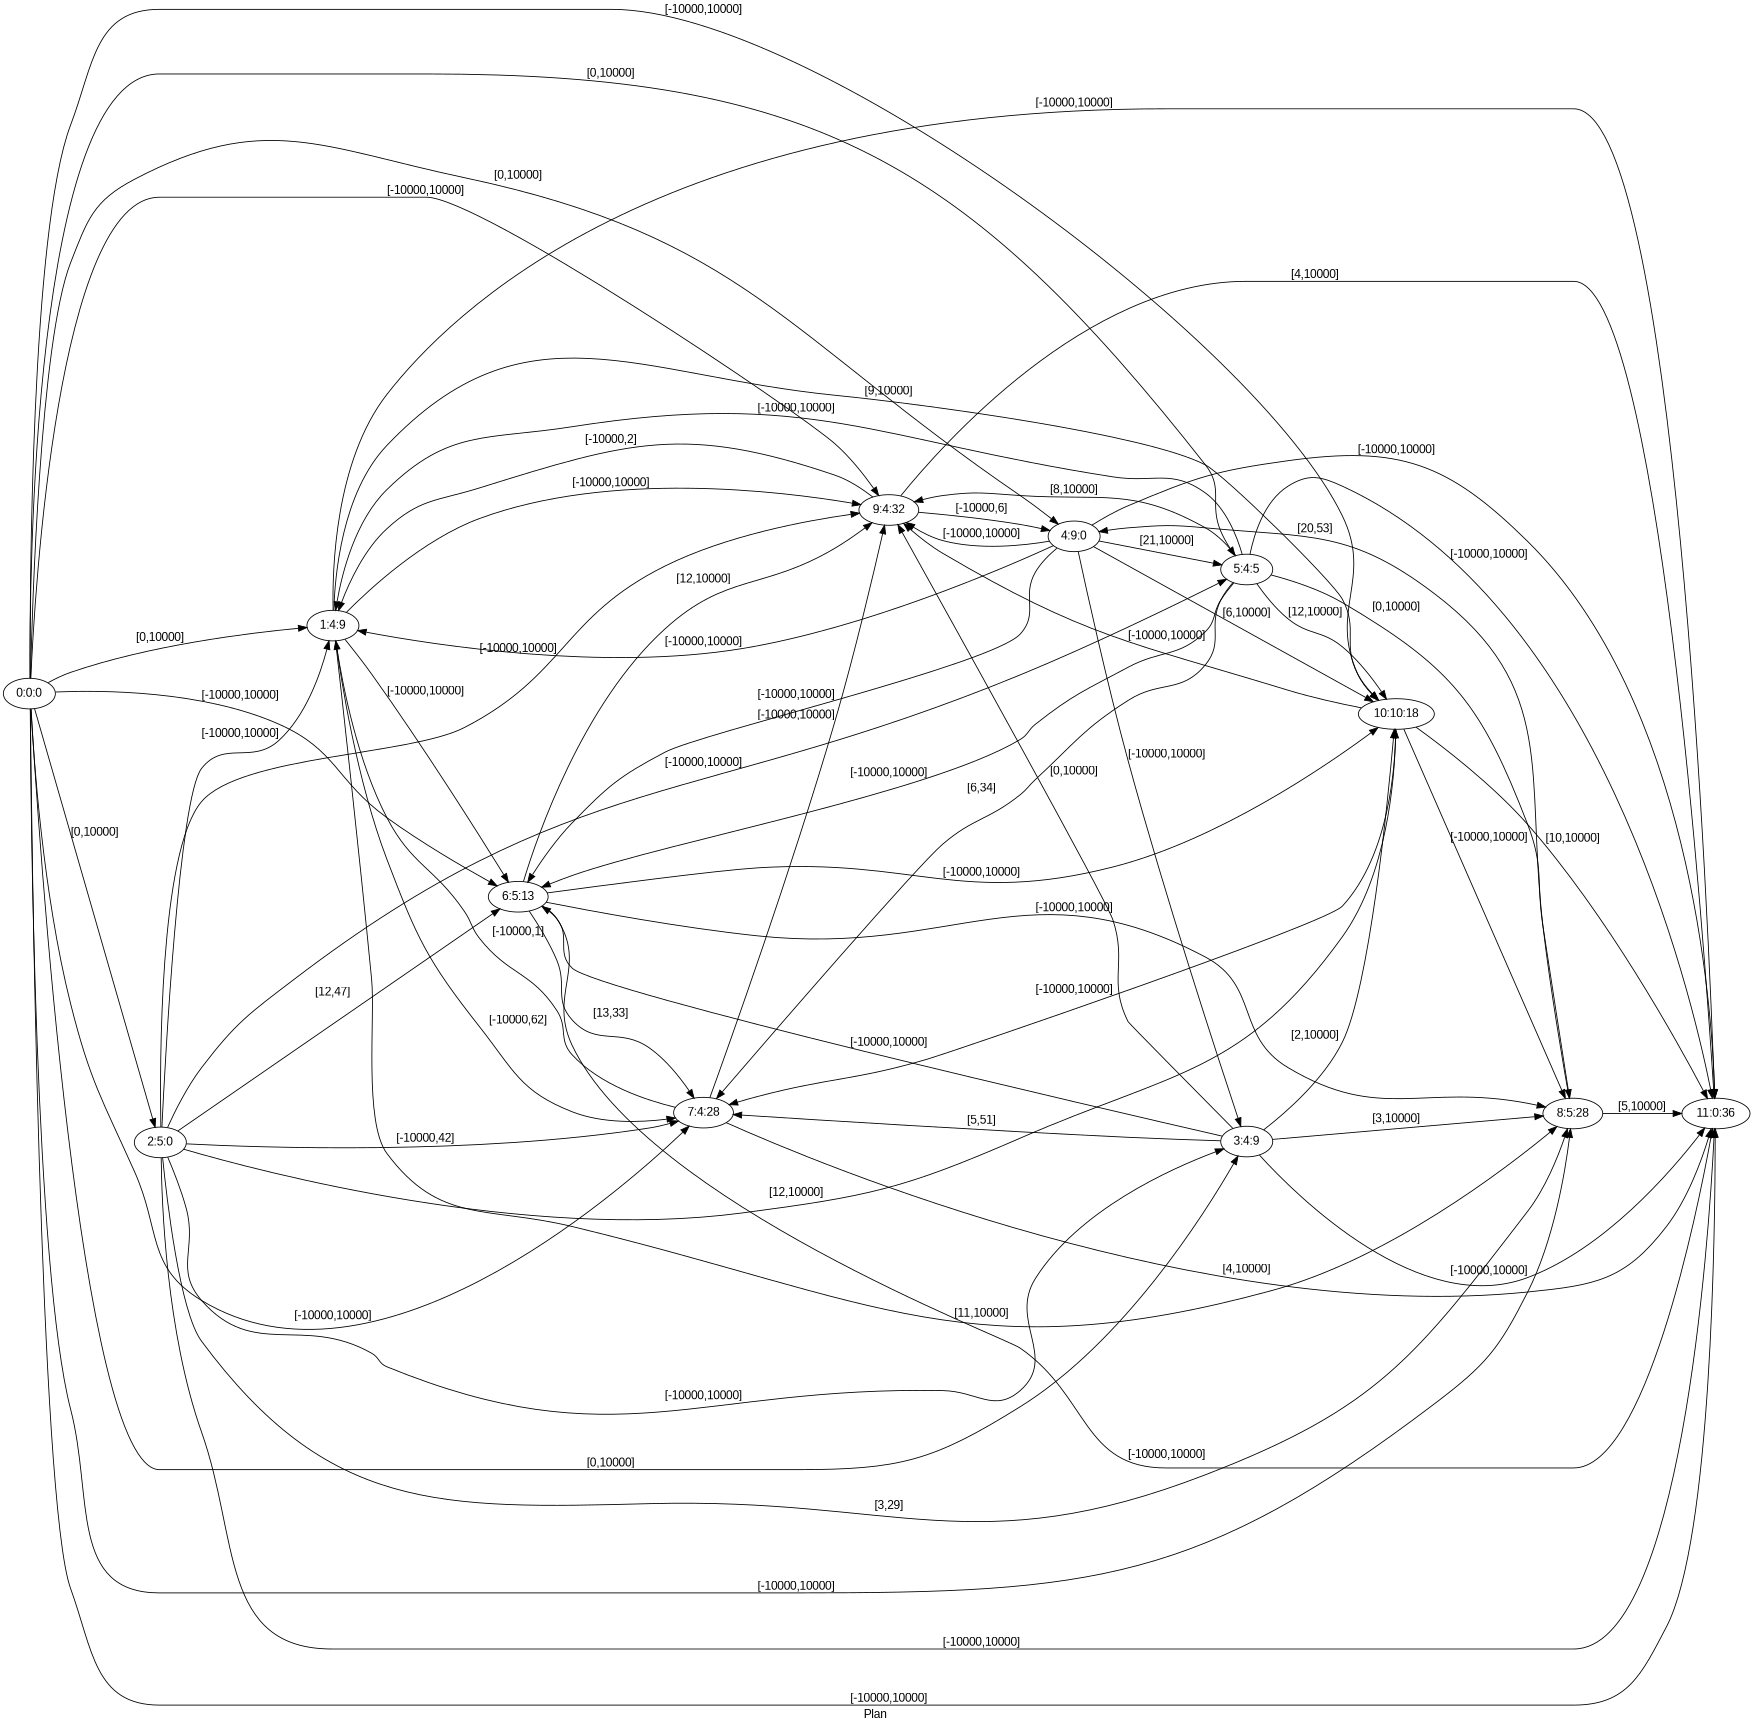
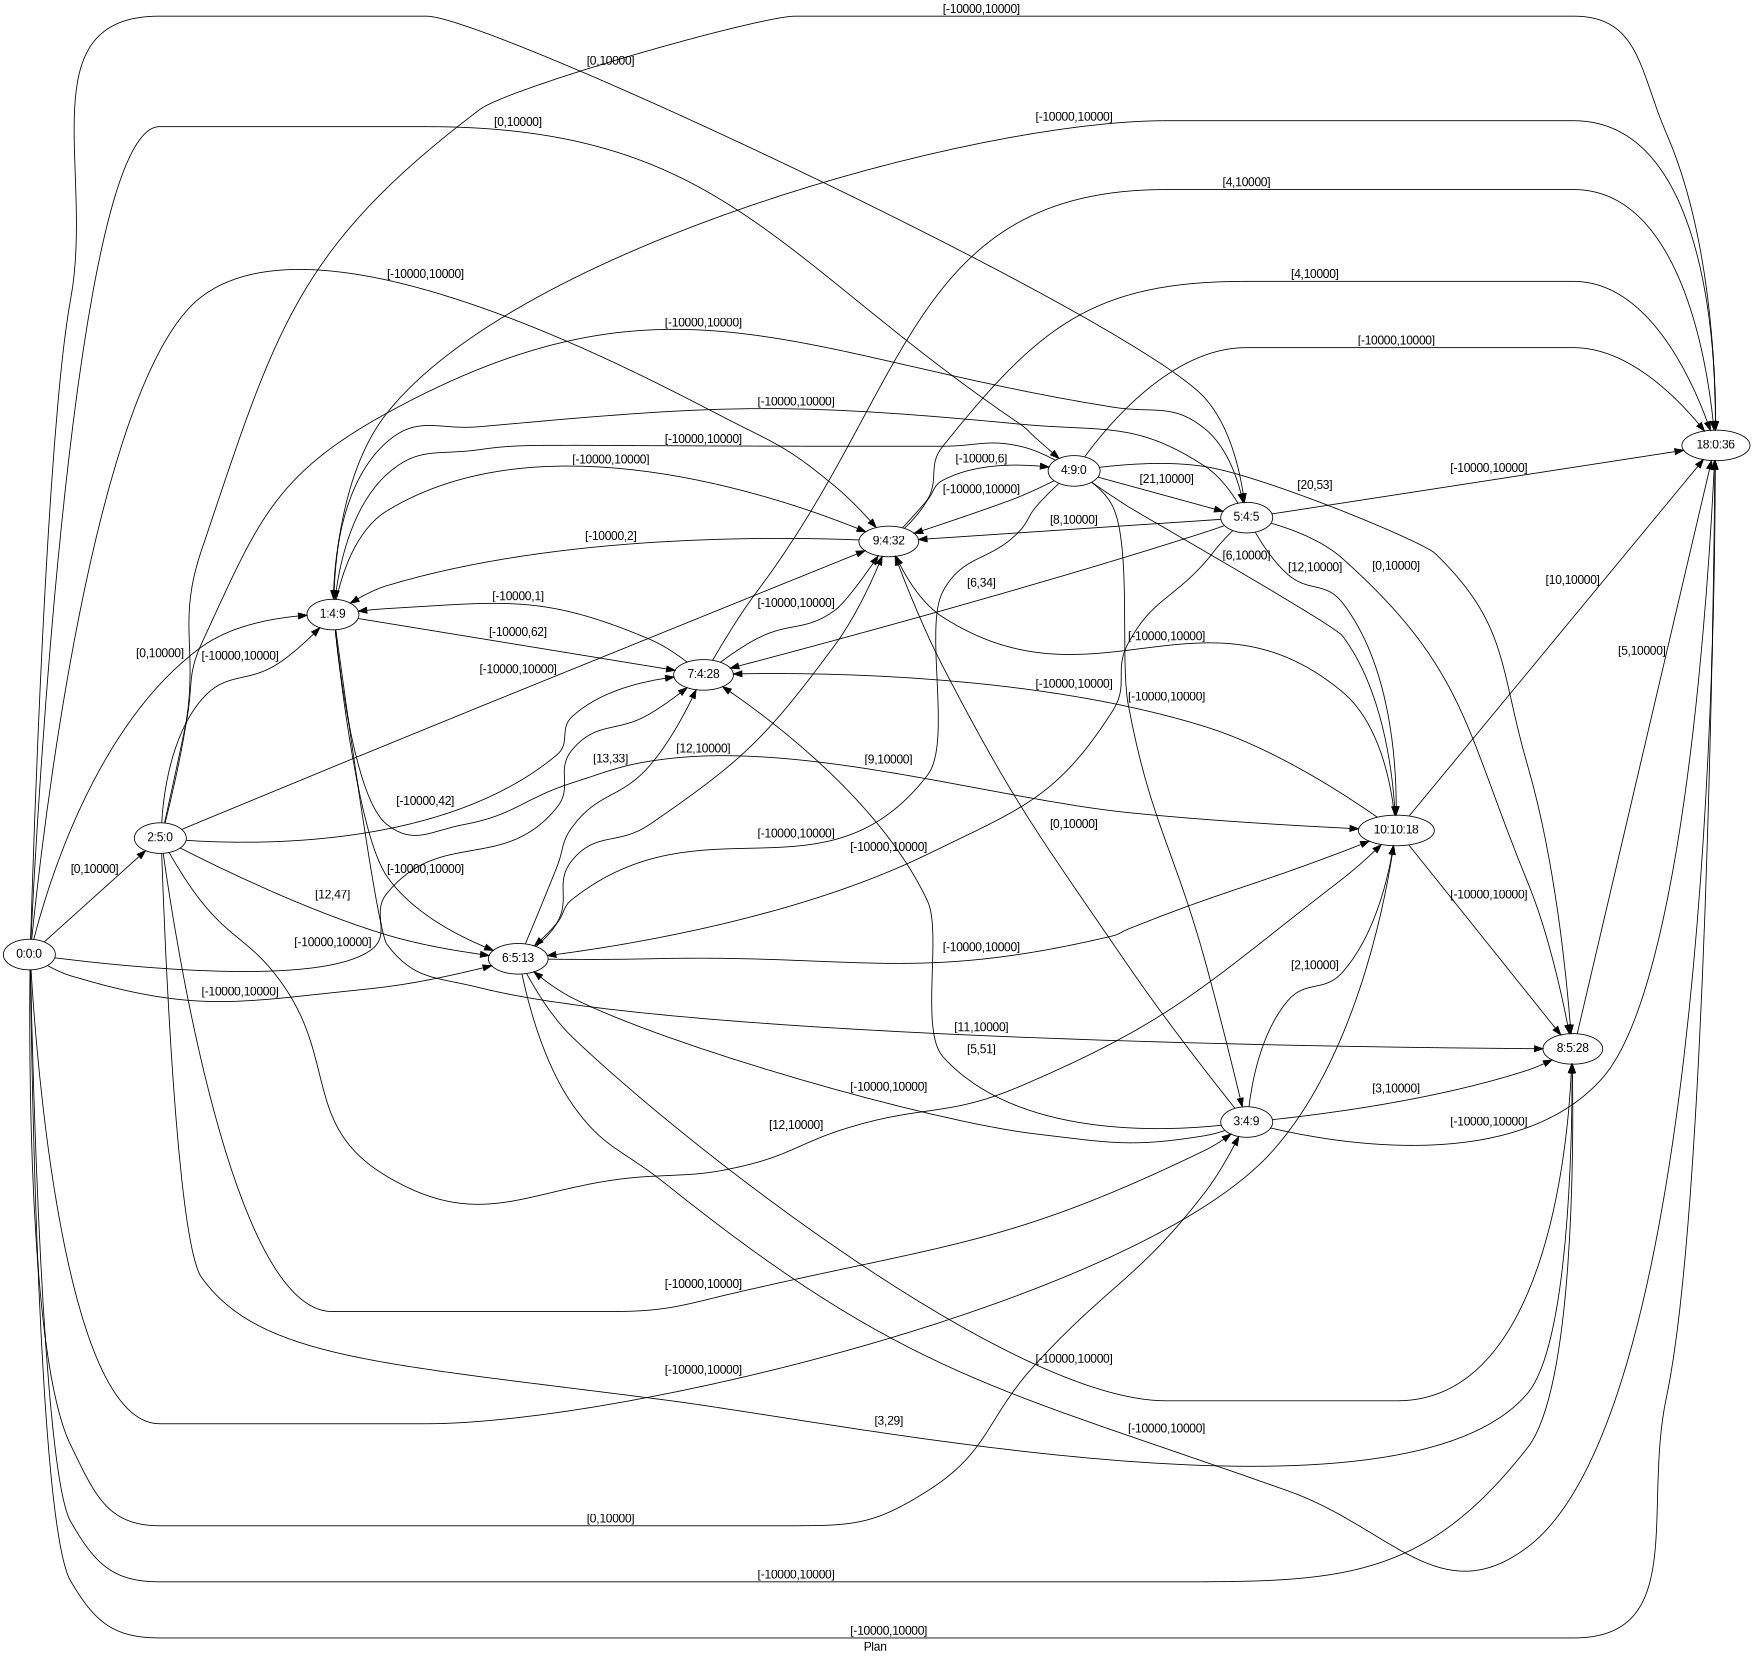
(1502, 665) -> (1481, 610)
(1716, 1114) -> (1716, 445)
